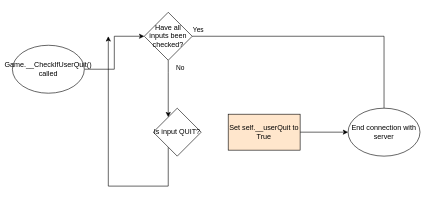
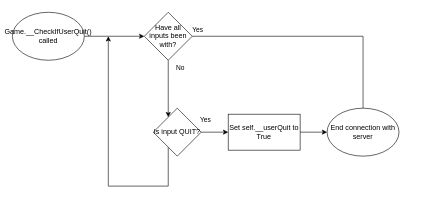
(168, 36) -> (168, 36)
(48, 69) -> (48, 36)
none -> (222, 132)
(264, 132) -> (264, 132)
(384, 132) -> (363, 132)
